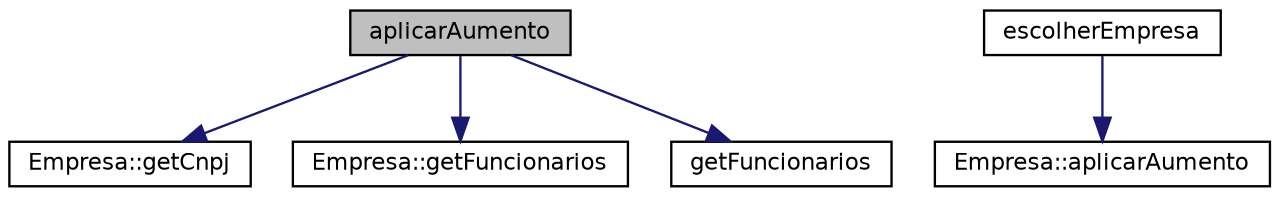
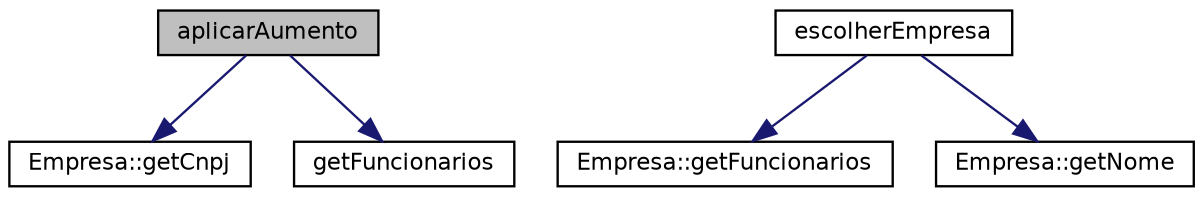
(460, 87) -> (820, 91)
(1102, 164) -> (1065, 164)
